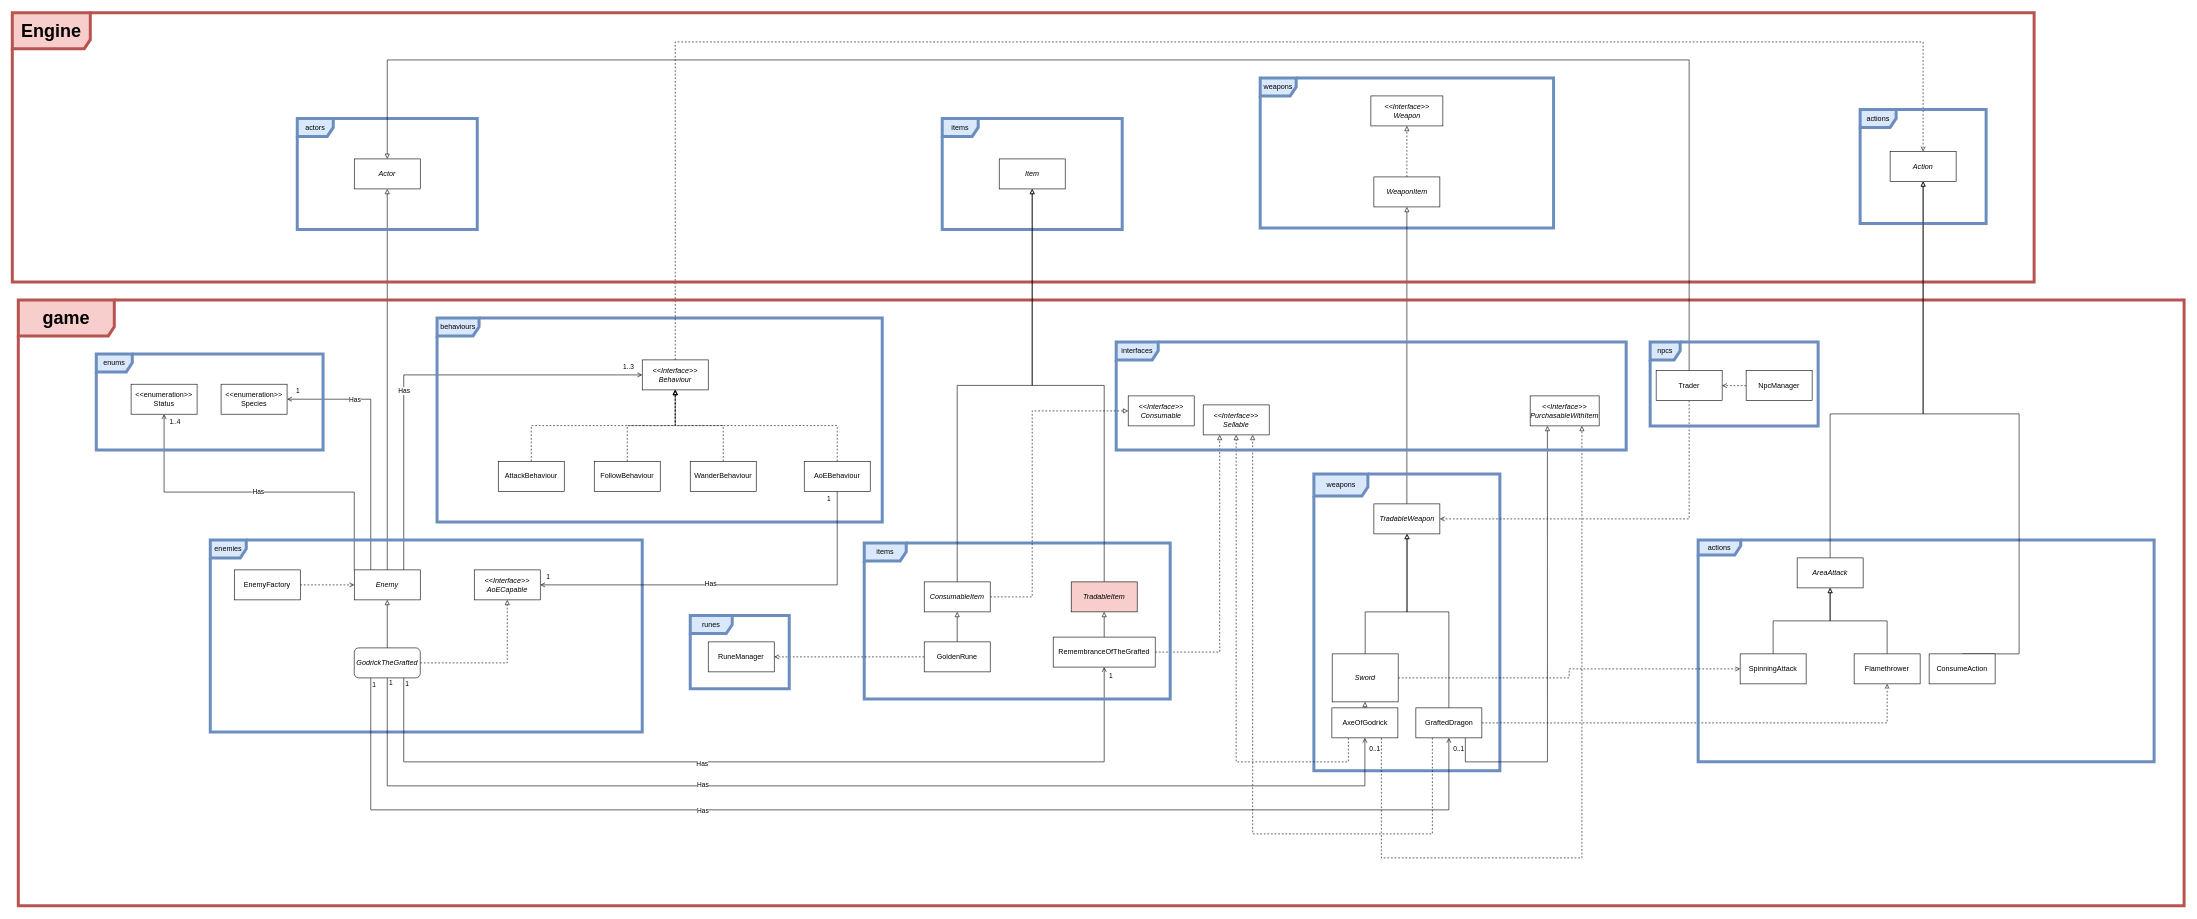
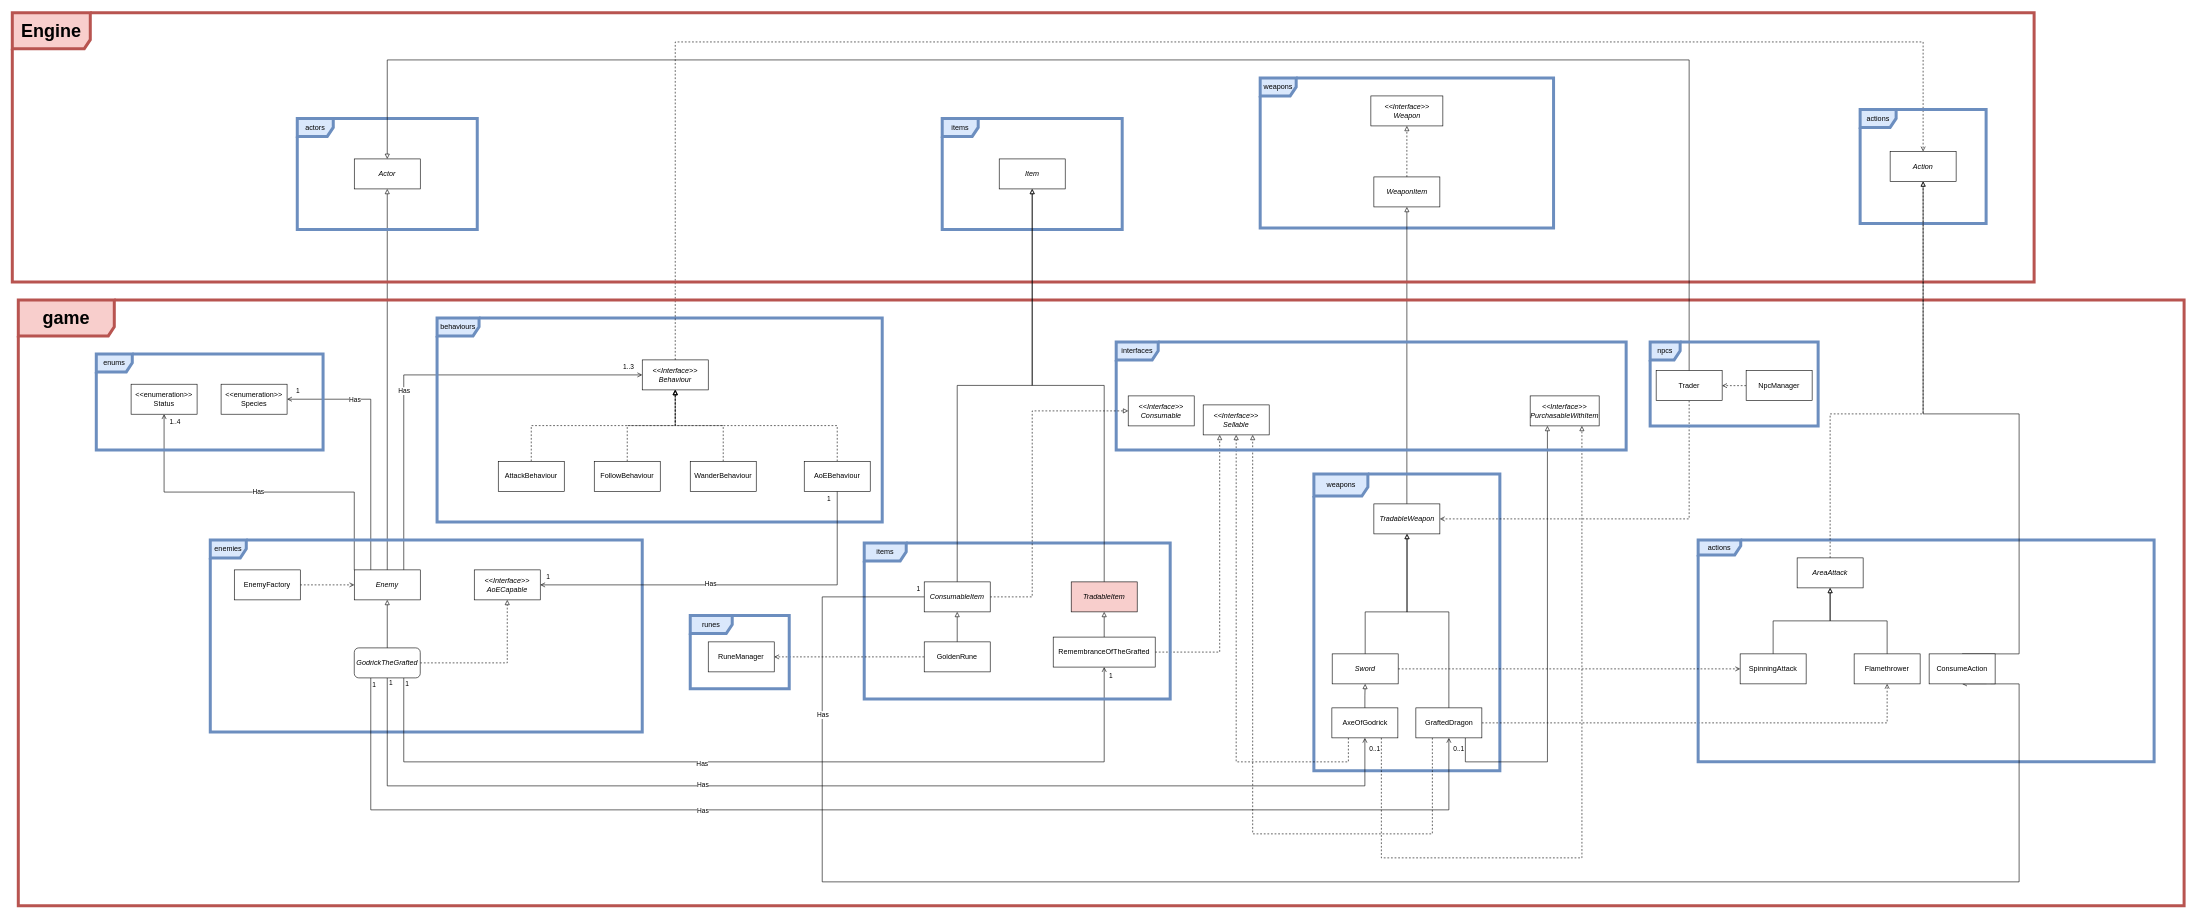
(1830, 440) -> (1830, 440)
(1365, 678) -> (1365, 669)
none -> (1228, 882)
